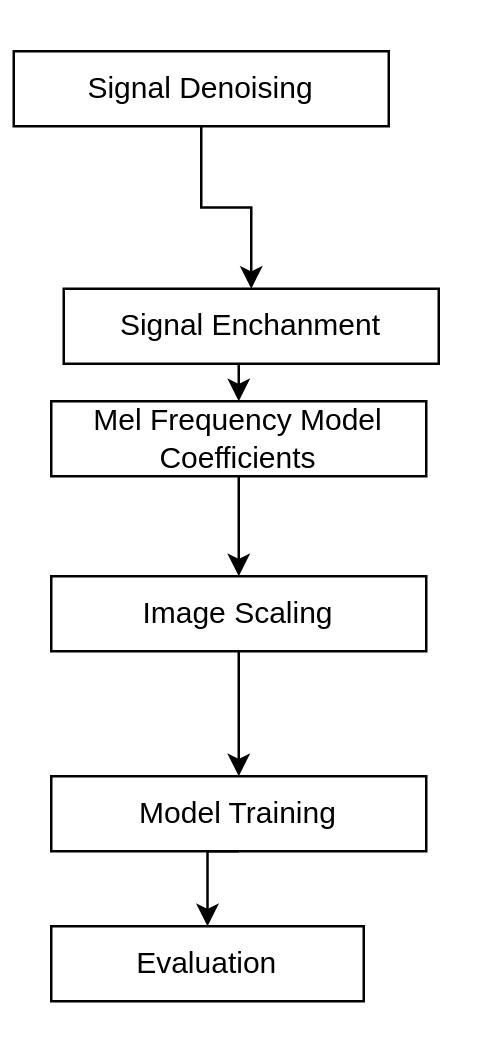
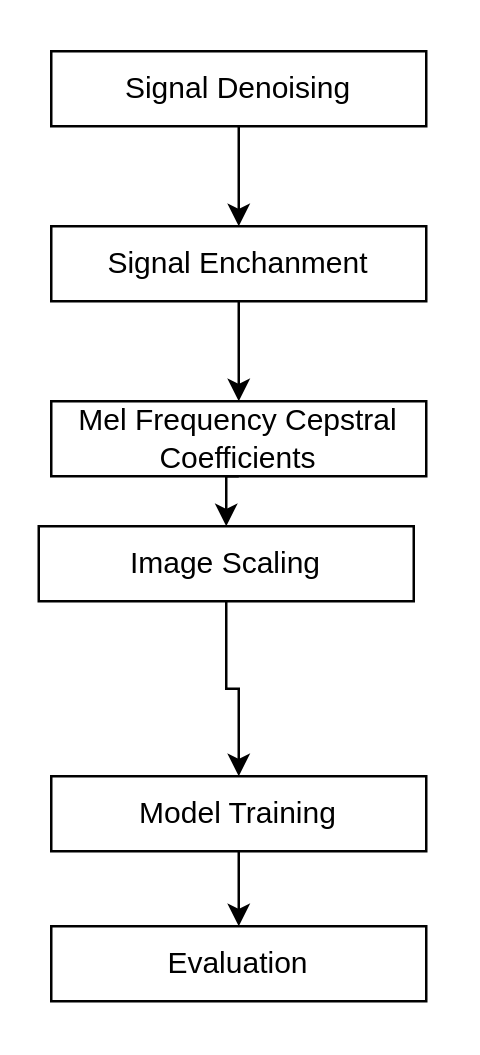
(201, 89) -> (239, 89)
(251, 326) -> (239, 264)
(239, 439) -> (239, 439)
(239, 614) -> (226, 564)
(208, 964) -> (239, 964)
